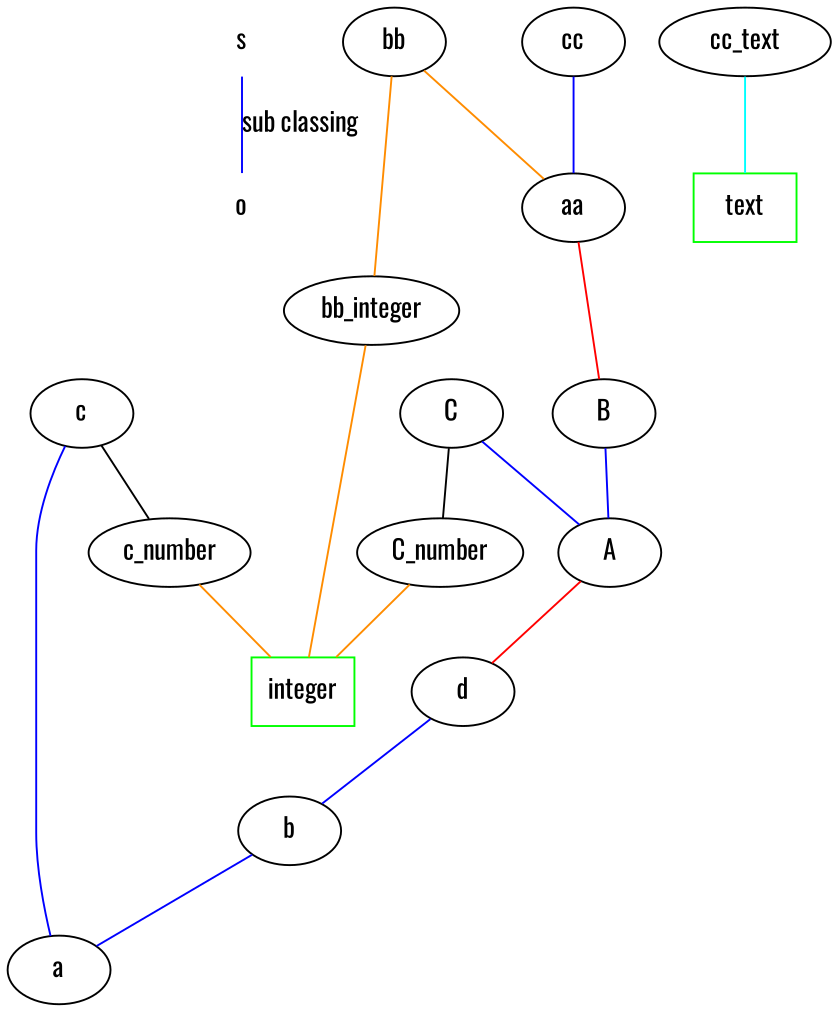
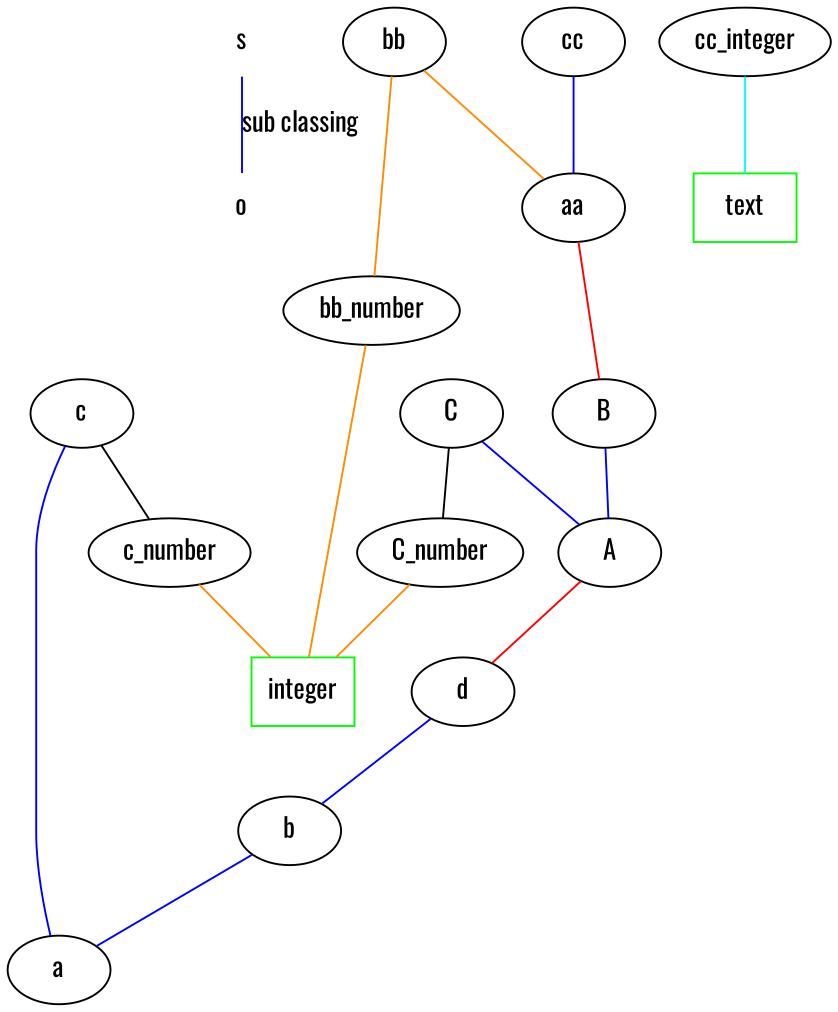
(745, 42) -> (745, 42)
(372, 311) -> (372, 311)
